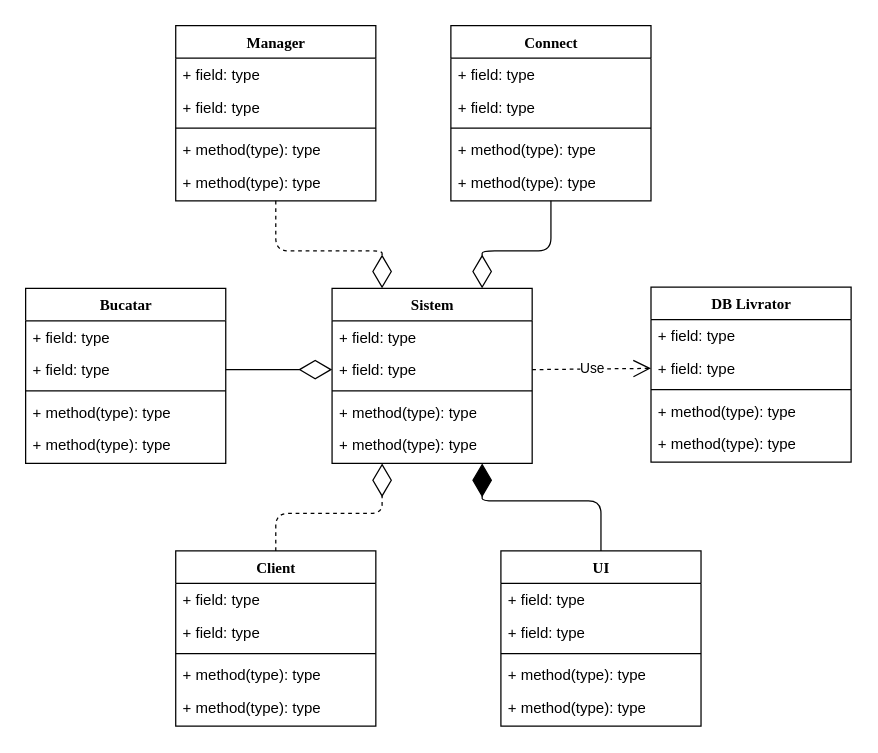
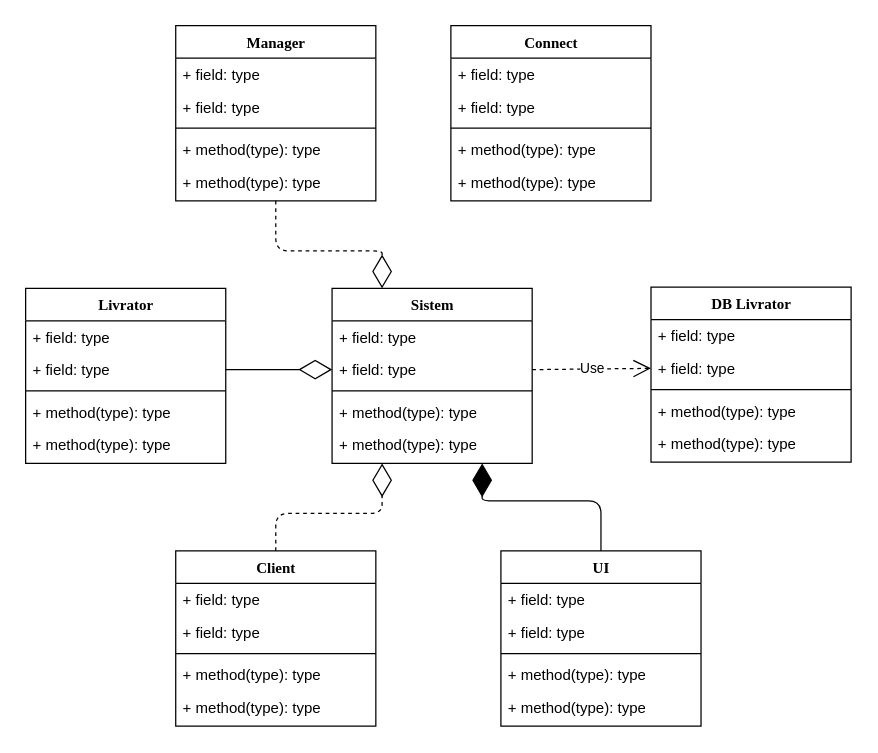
(535, 251) -> none
(126, 306) -> (126, 306)
